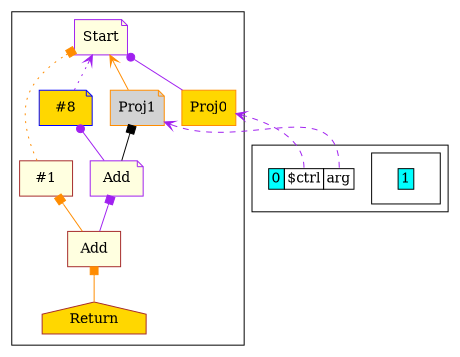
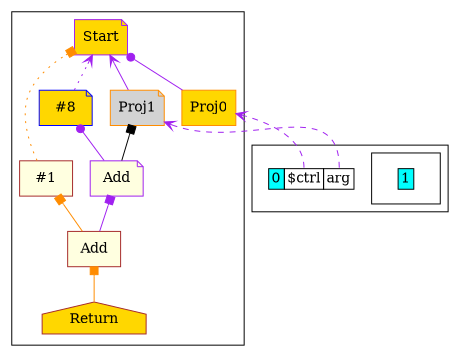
(101, 37) -> (101, 37)
(121, 77) -> (121, 77)
